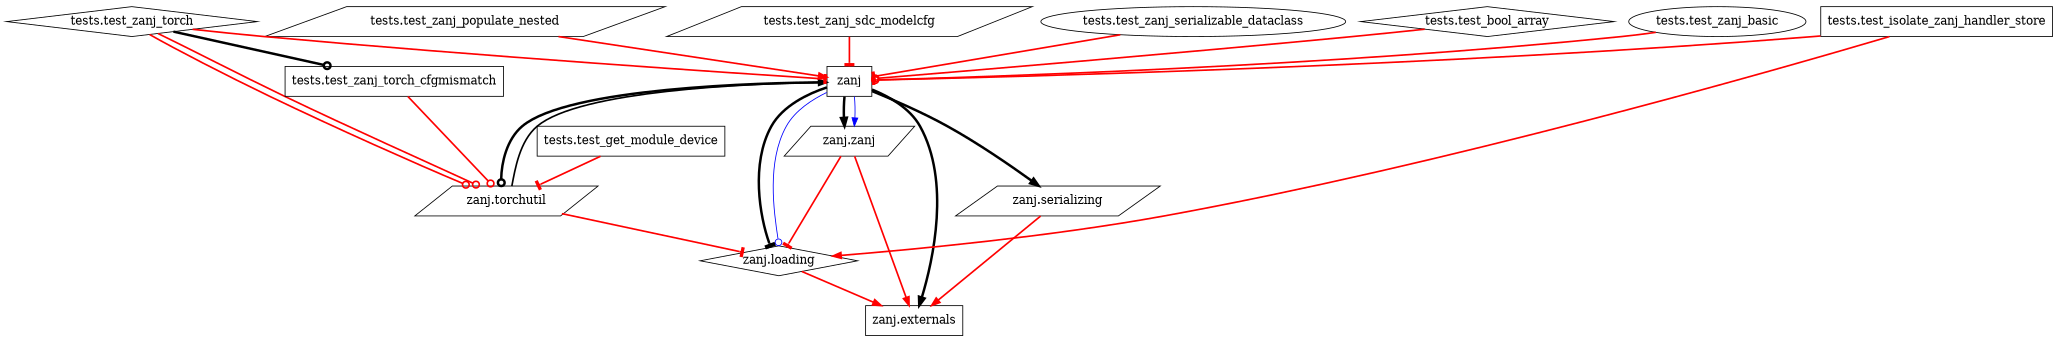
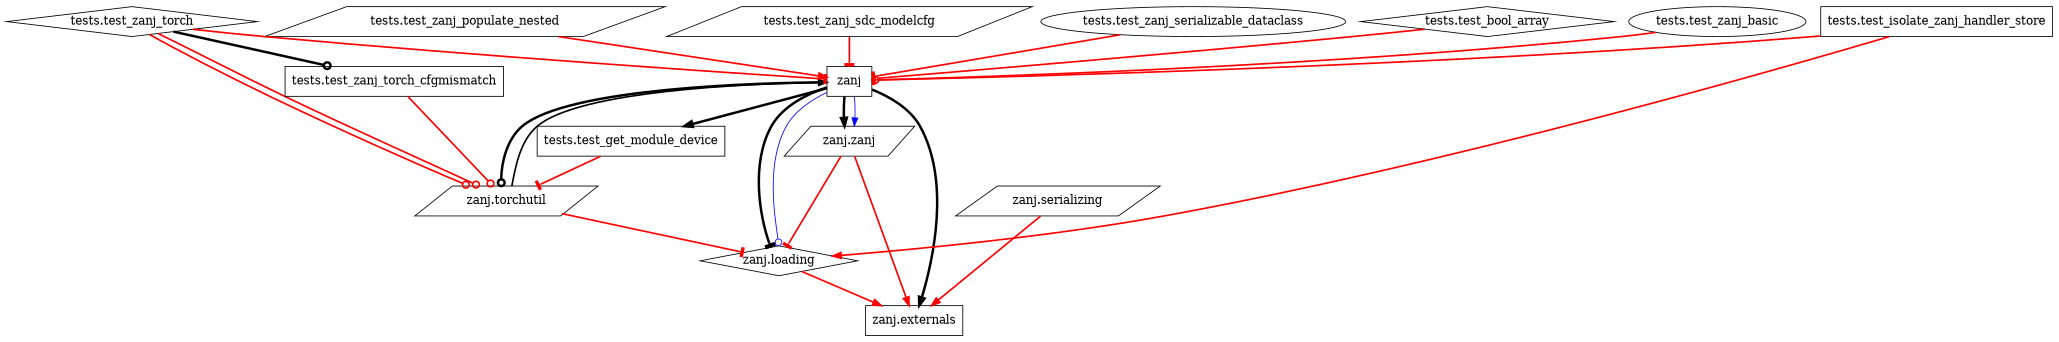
(1152, 55) -> (1152, 55)
(955, 131) -> (760, 106)
